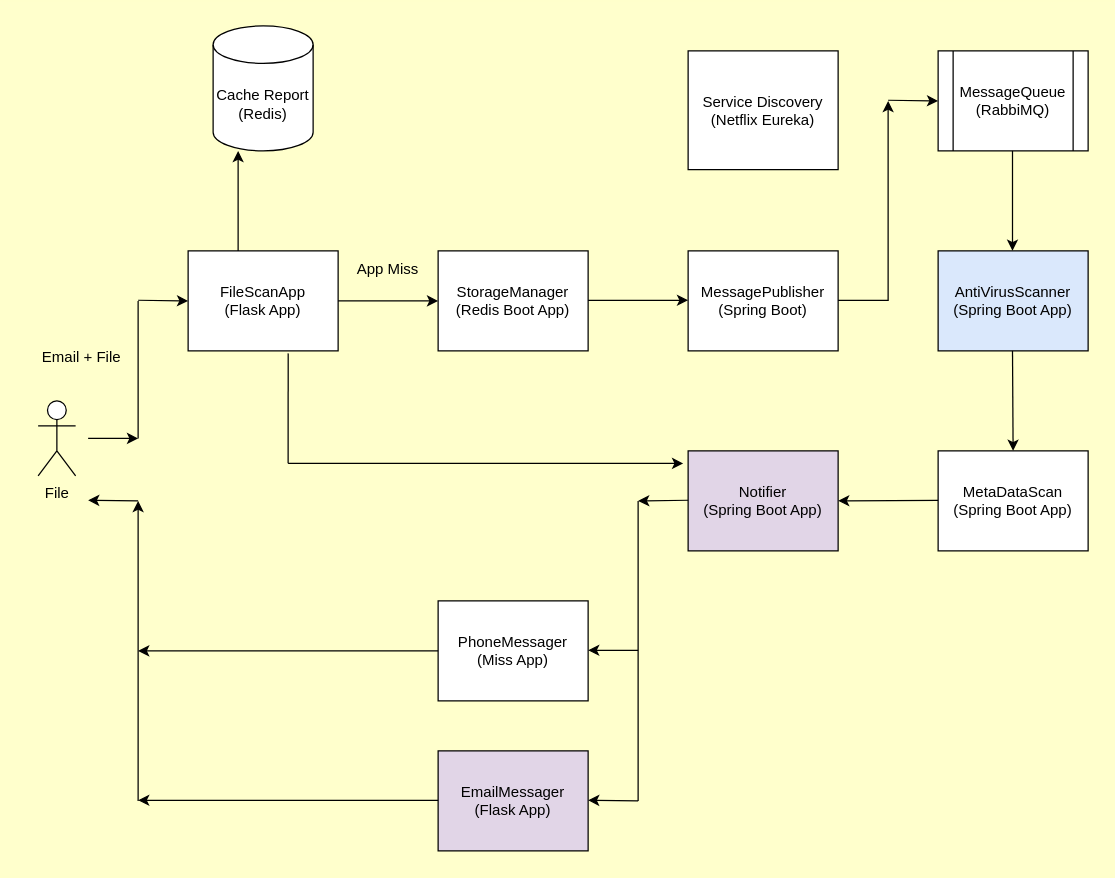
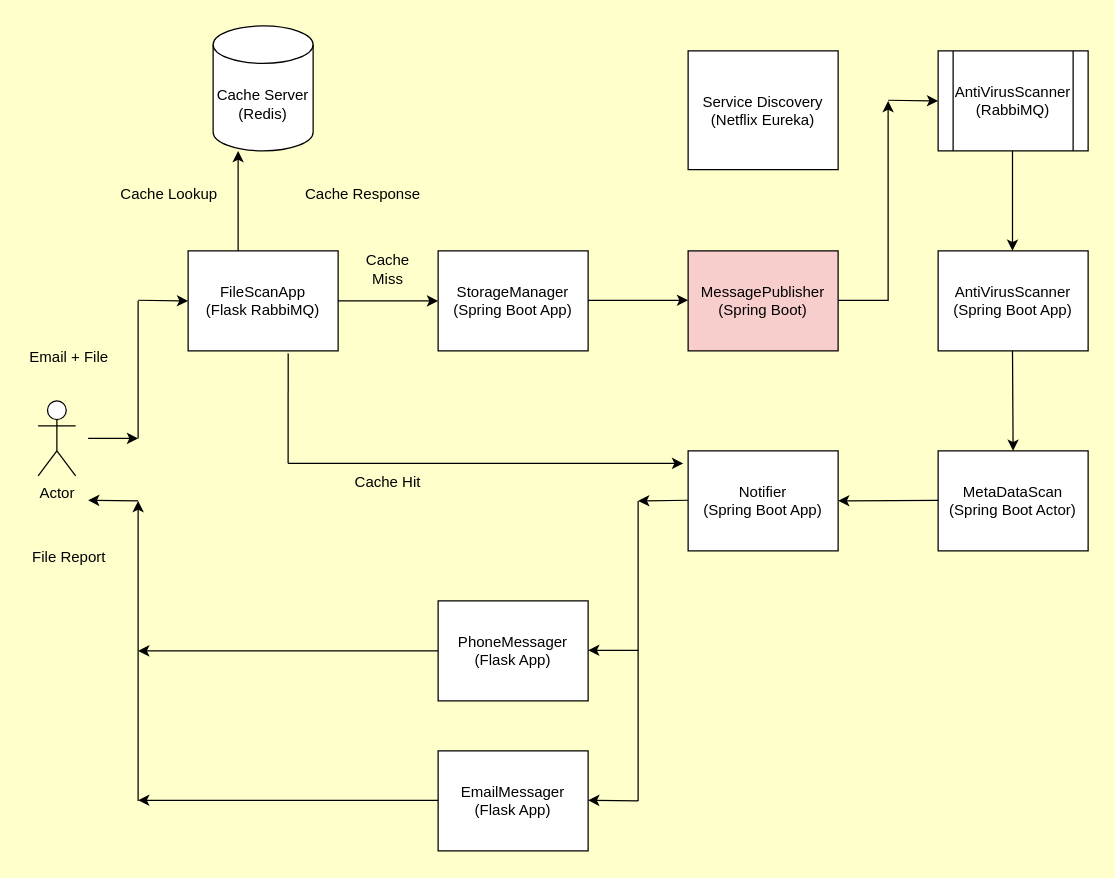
(1013, 101) -> (1013, 101)
(263, 104) -> (263, 104)
none -> (169, 194)
none -> (363, 194)
(388, 269) -> (388, 269)
(263, 301) -> (263, 301)
(513, 301) -> (513, 301)
(763, 301) -> (763, 301)
(1013, 301) -> (1013, 301)
(82, 357) -> (69, 357)
none -> (388, 482)
(58, 493) -> (58, 493)
(763, 501) -> (763, 501)
(1013, 501) -> (1013, 501)
none -> (69, 557)
(513, 651) -> (513, 651)
(513, 801) -> (513, 801)
